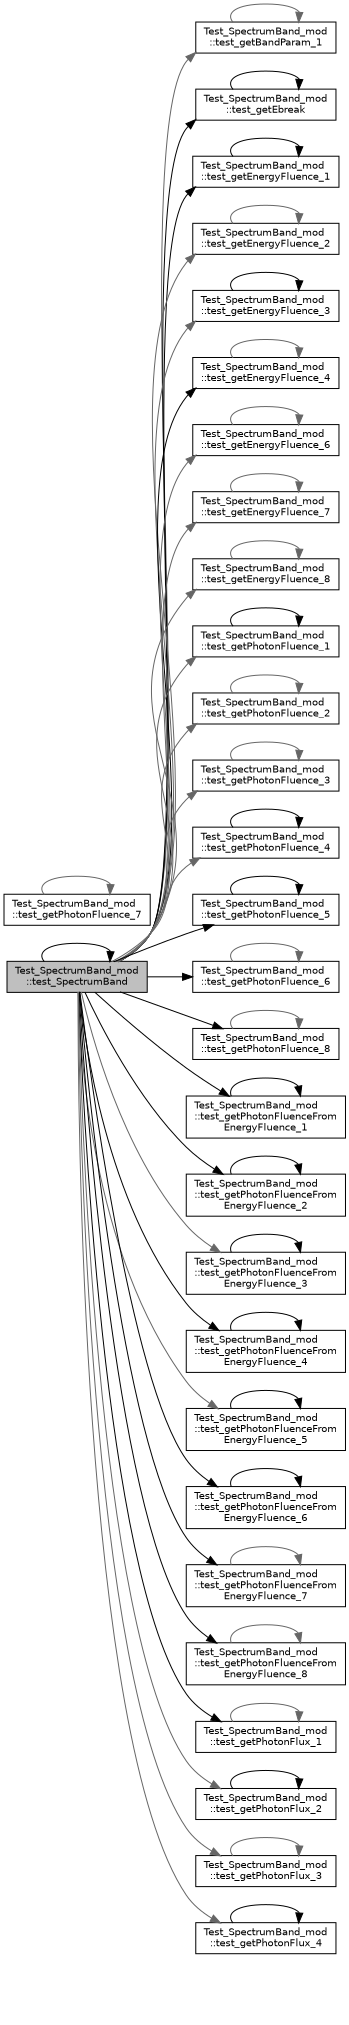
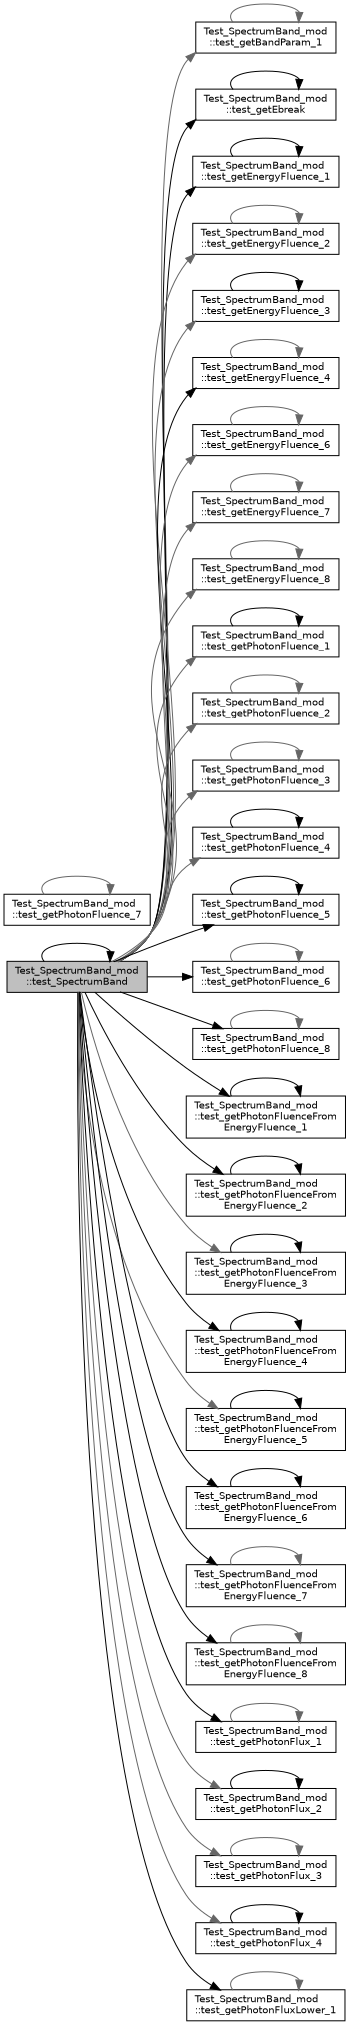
none -> (266, 2005)
